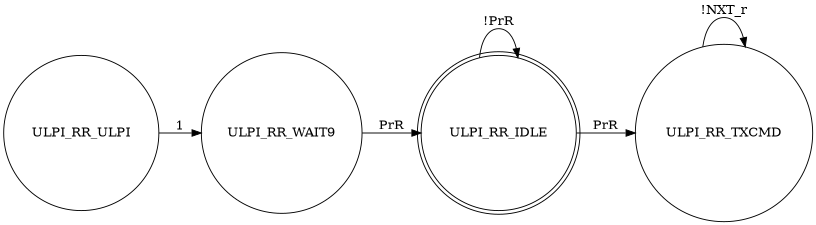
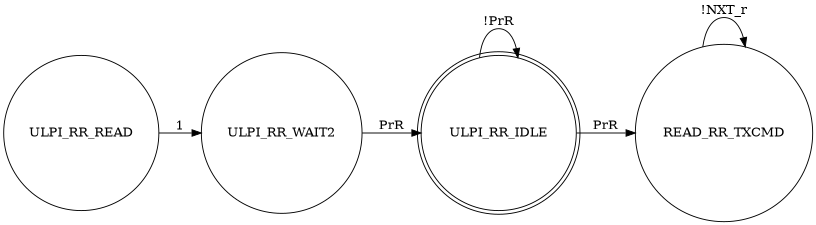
(81, 133) -> (81, 133)
(282, 133) -> (282, 133)
(724, 133) -> (724, 133)
